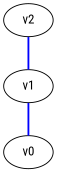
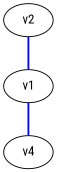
(28, 152) -> (28, 152)
